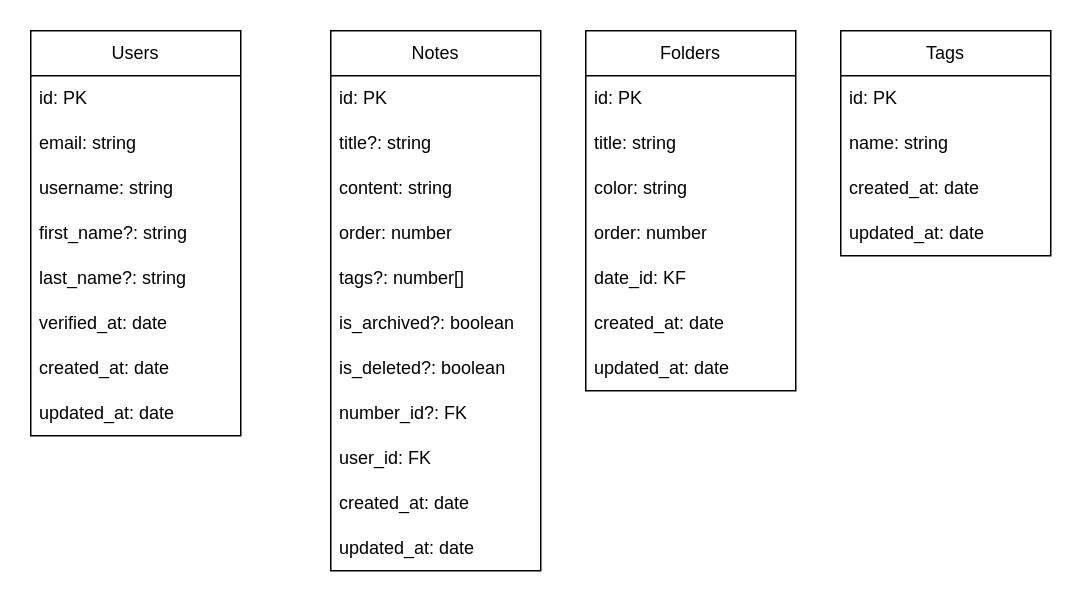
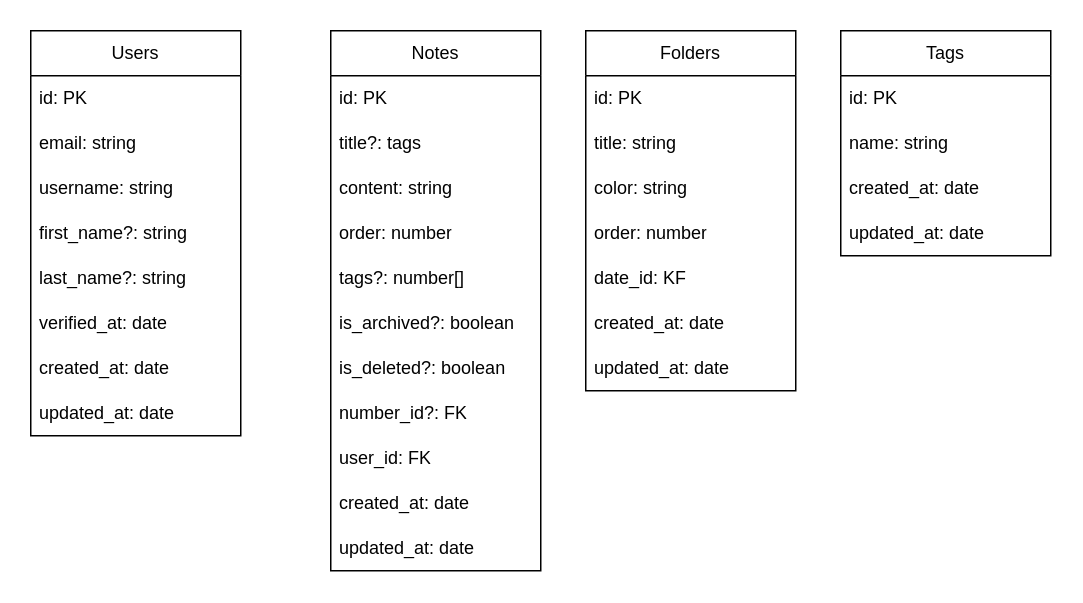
(399, 143) -> (391, 143)
